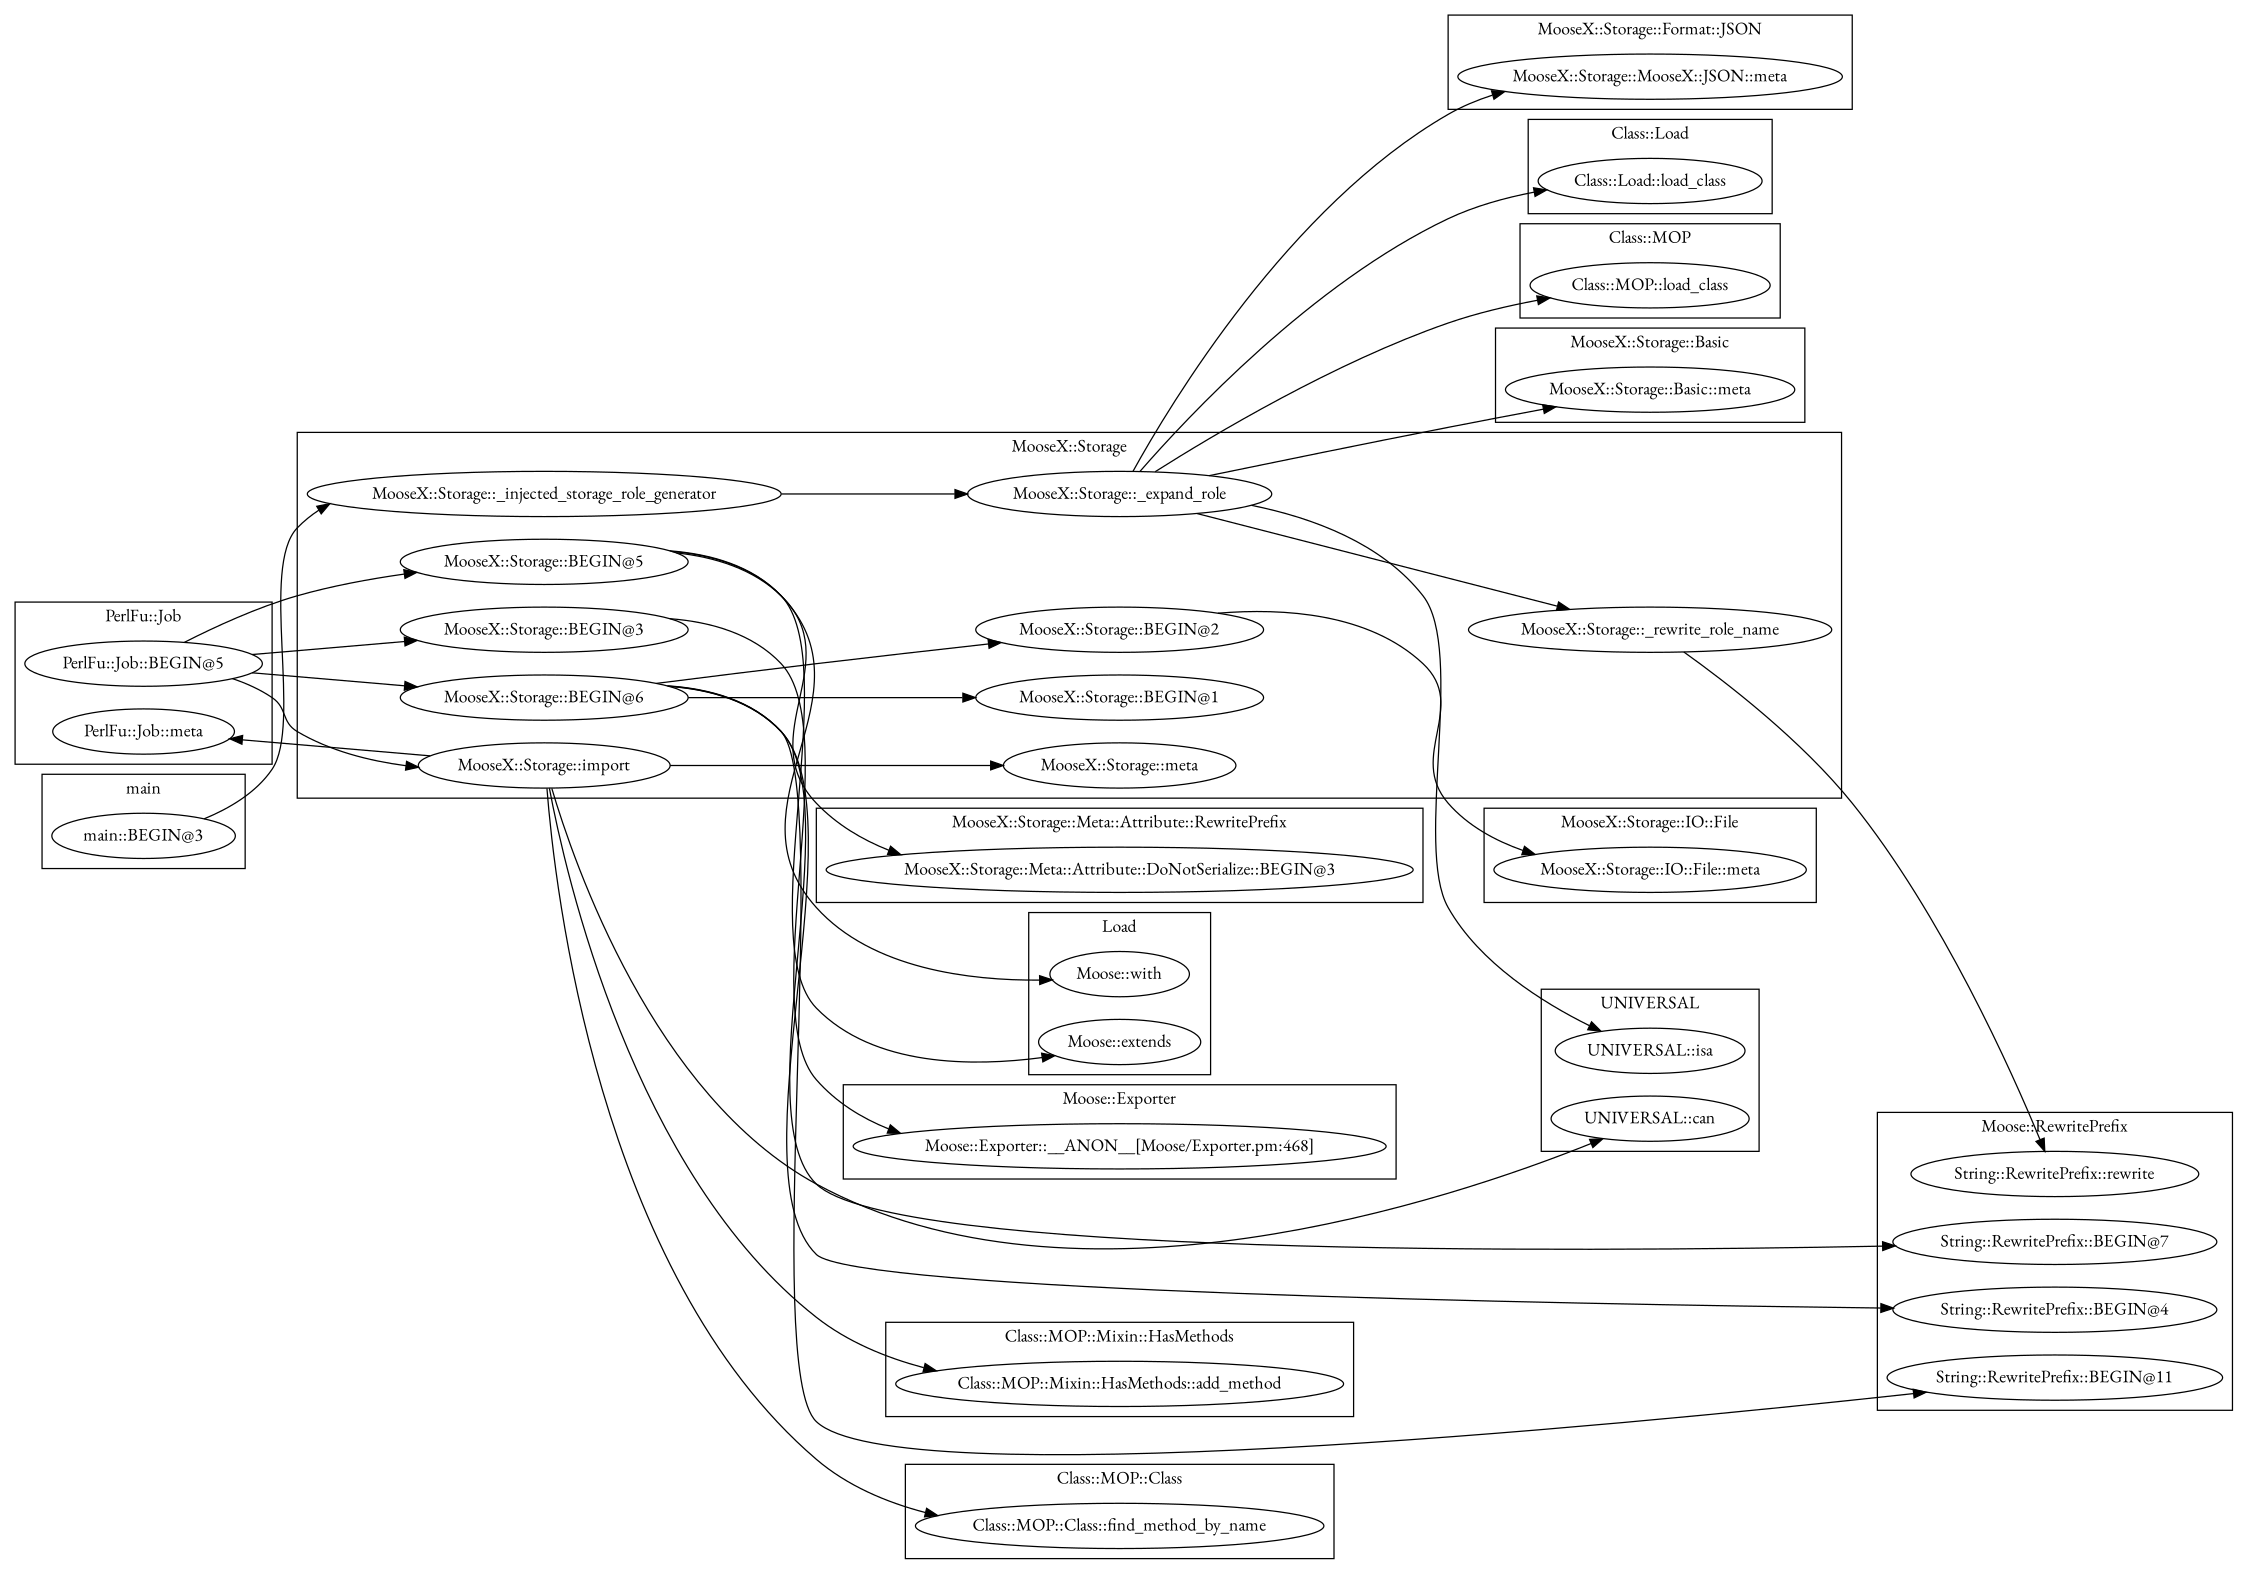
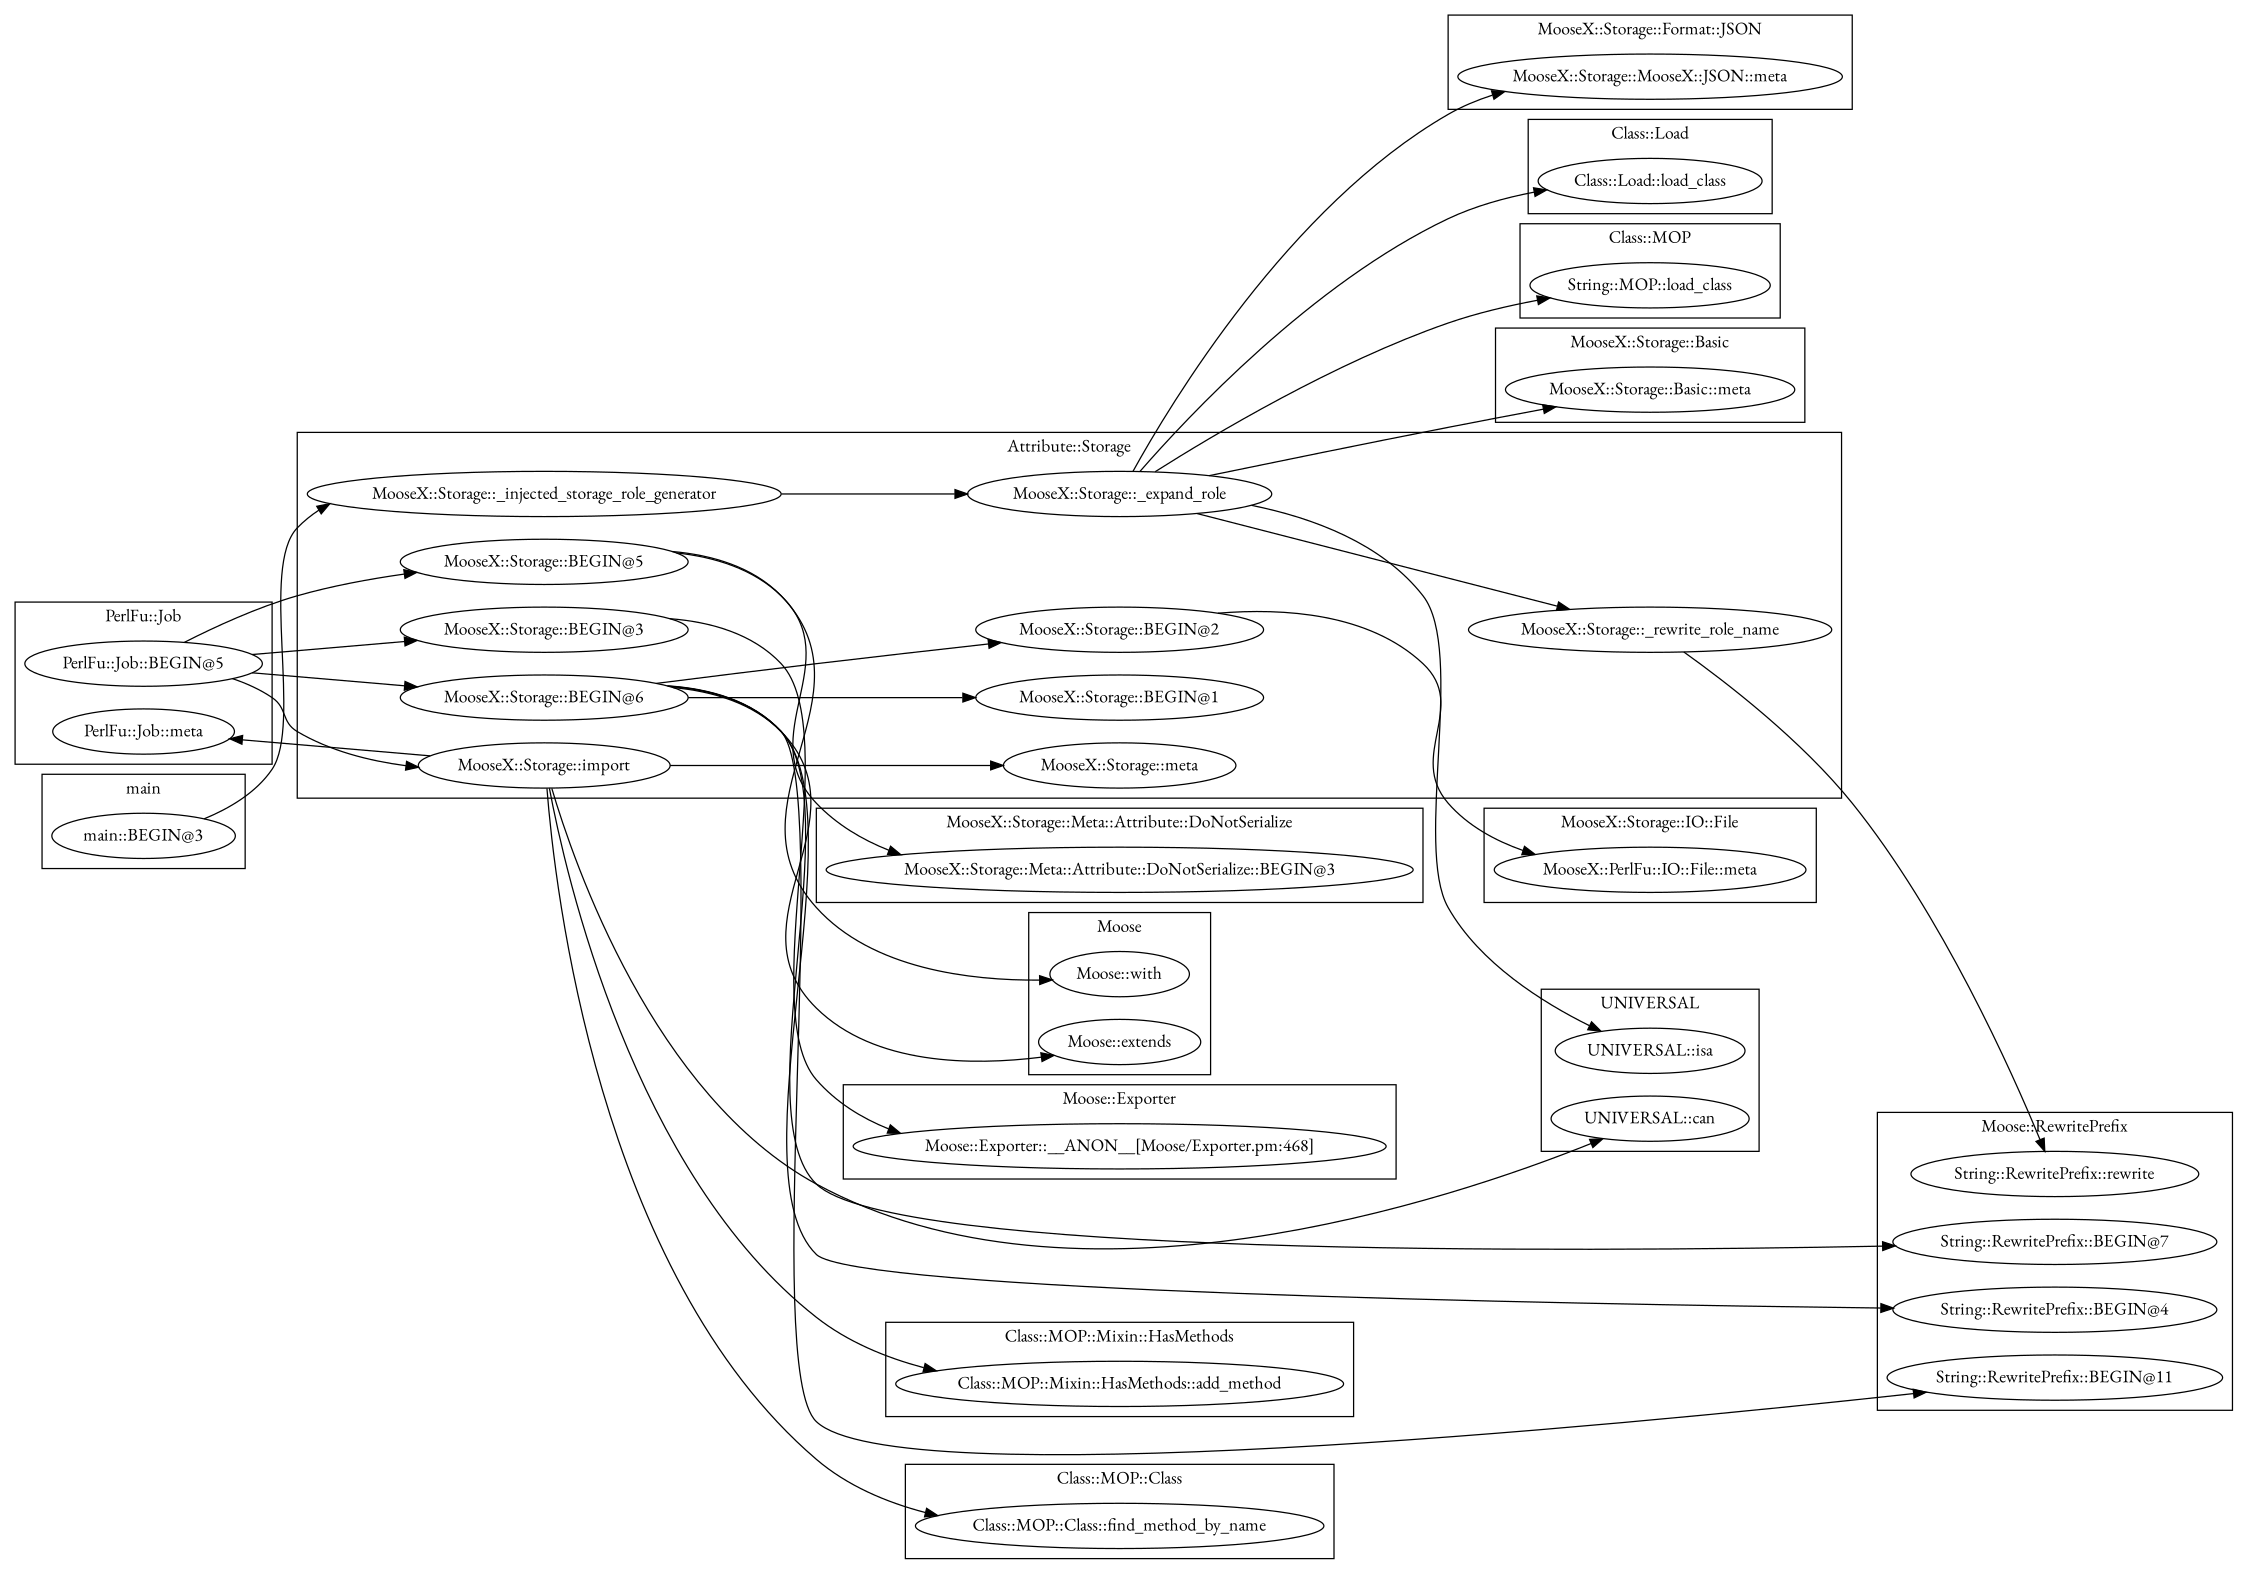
(1650, 285) -> (1650, 285)
(1069, 447) -> (1069, 447)
(1120, 823) -> (1120, 823)
(1650, 870) -> (1650, 870)
(1120, 927) -> (1120, 927)
(809, 994) -> (787, 928)
